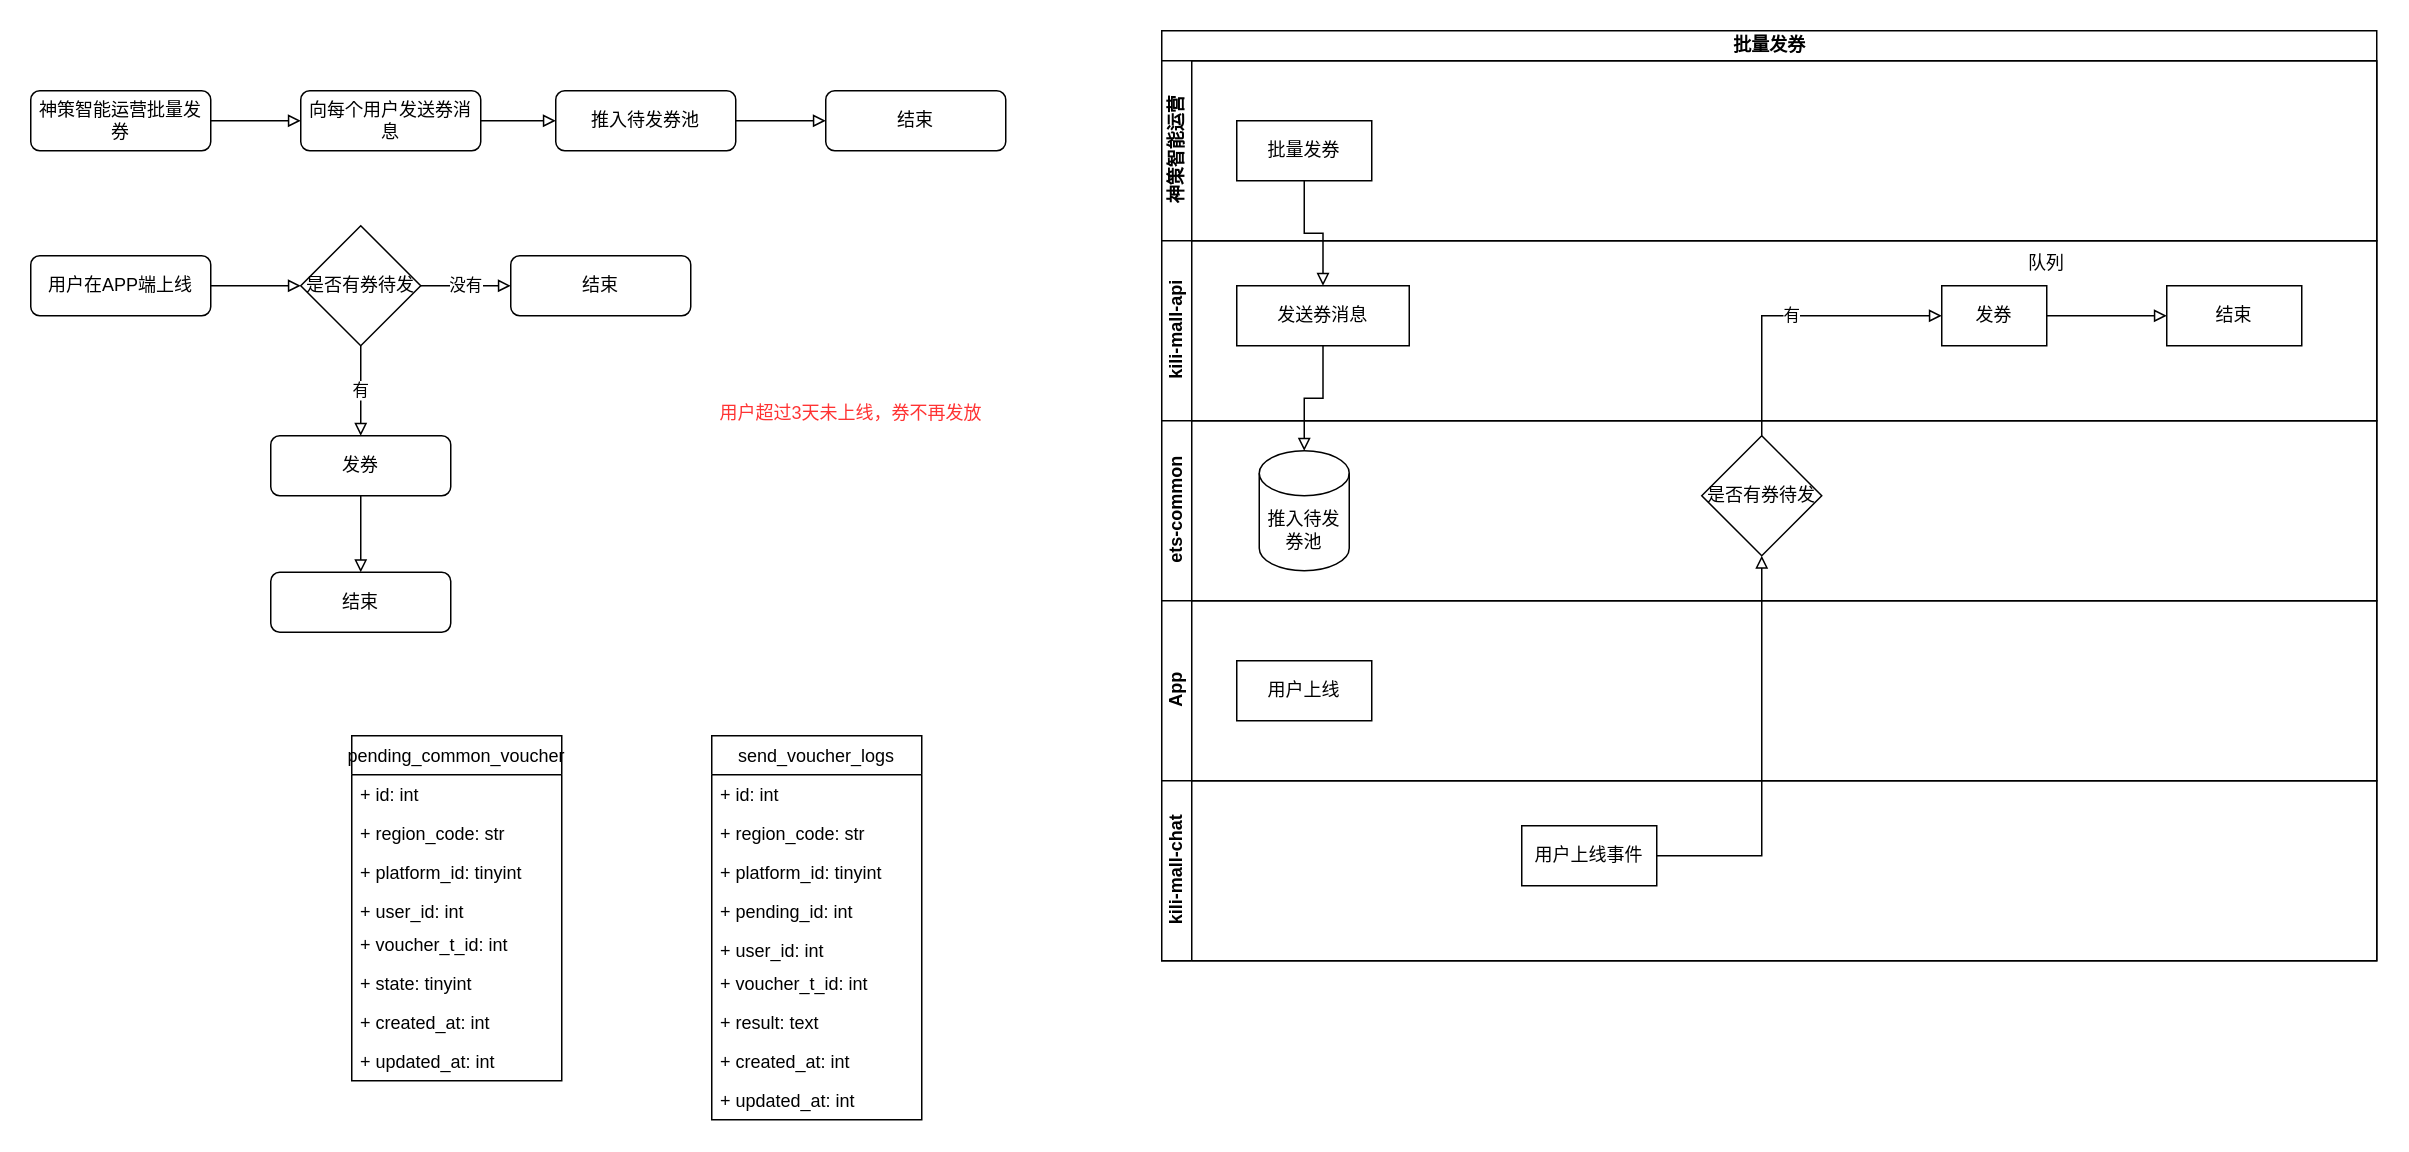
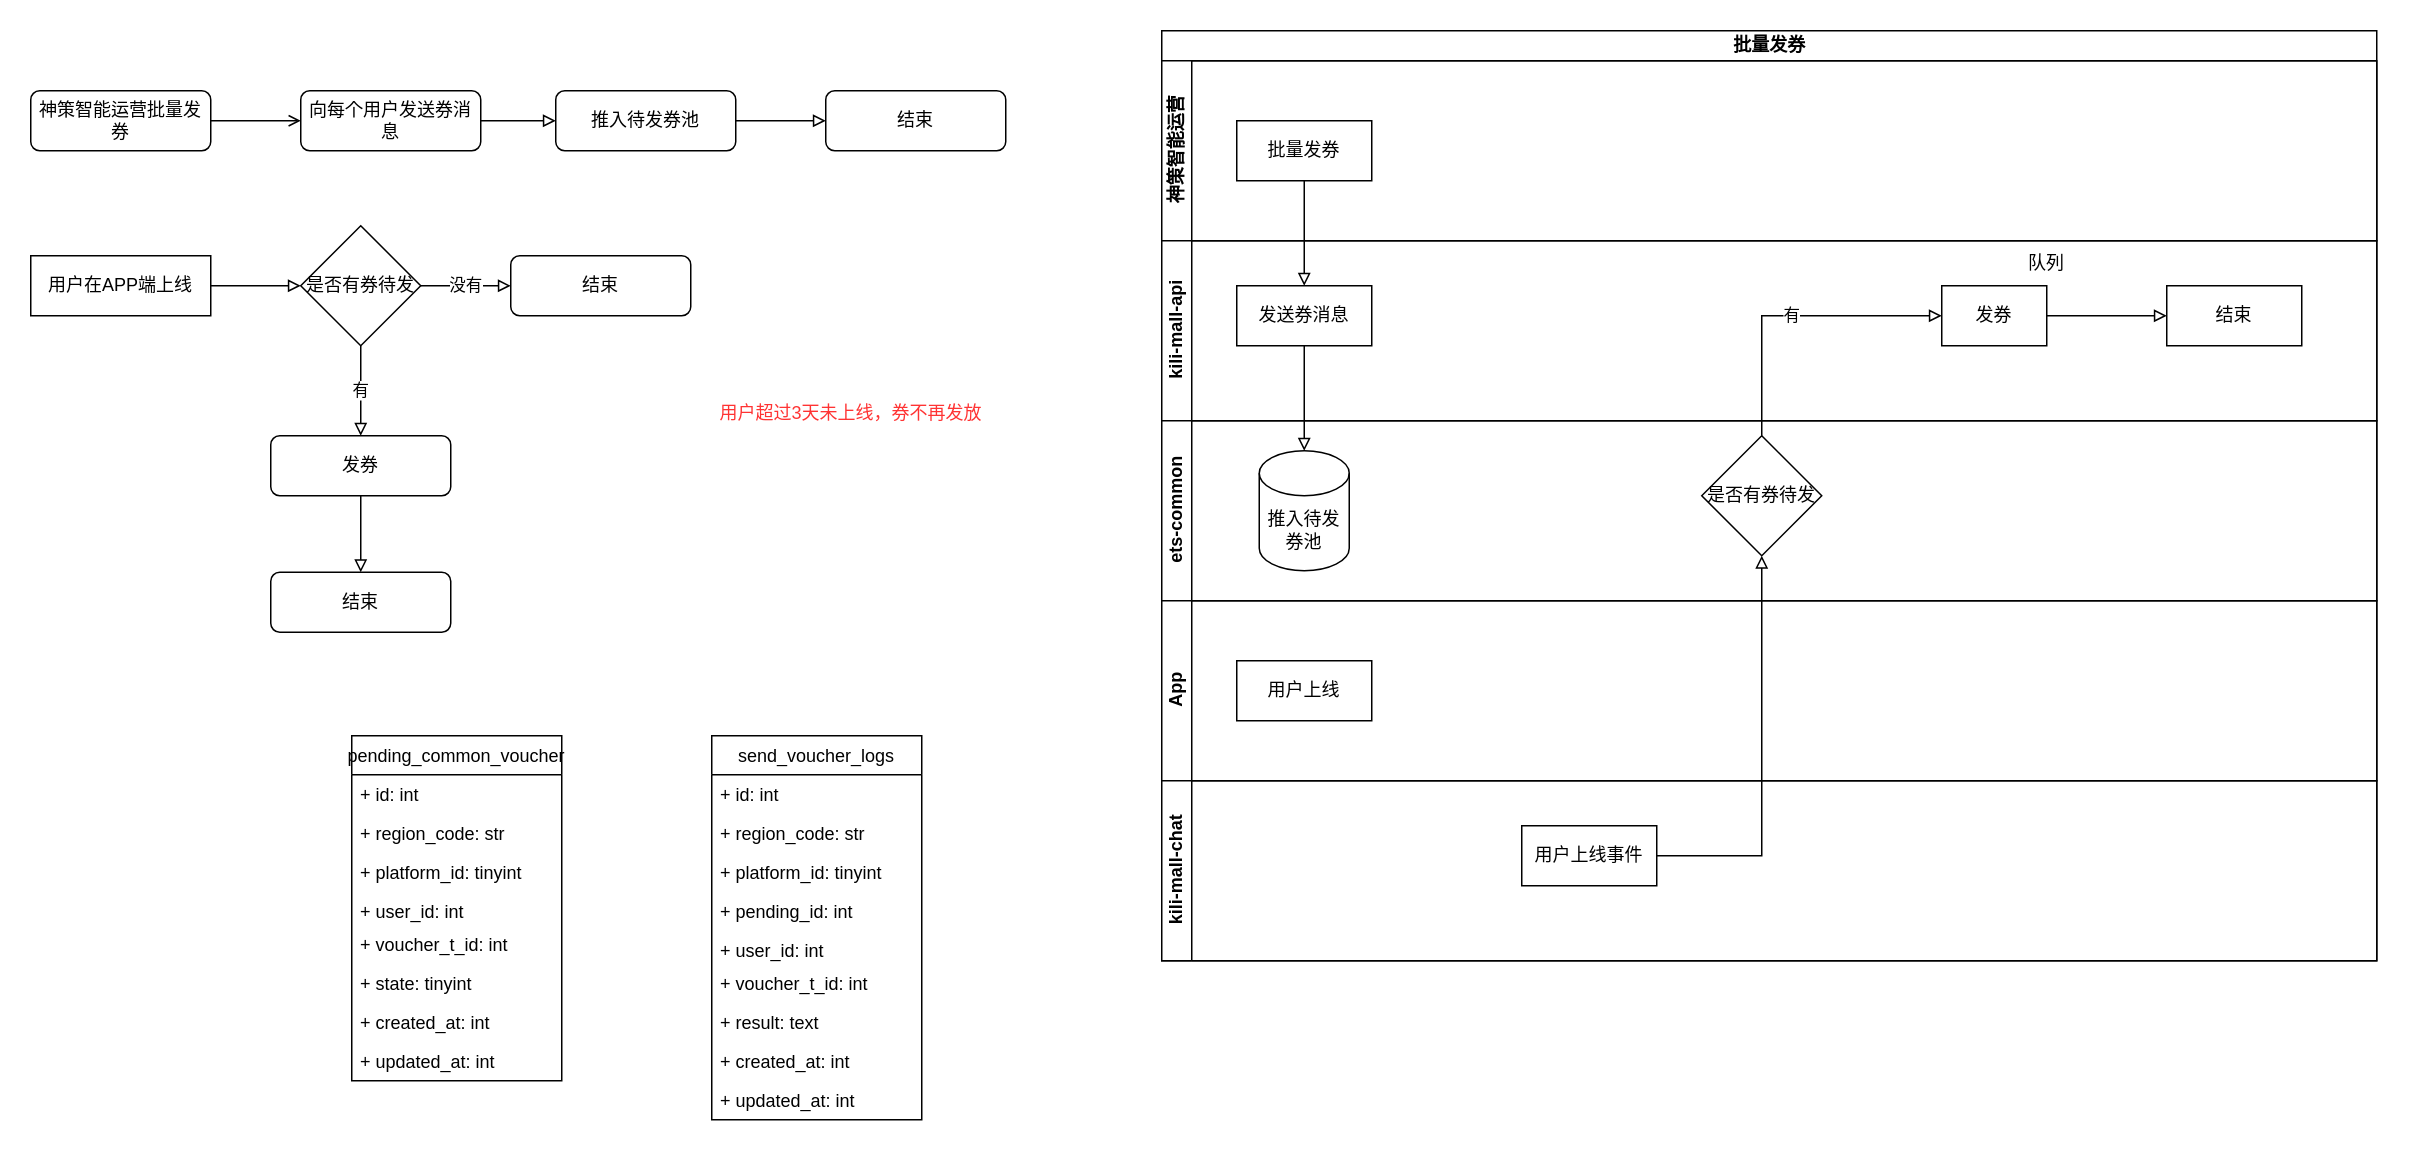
(287, 121) -> (291, 121)
(121, 286) -> (121, 286)
(1323, 316) -> (1304, 316)
